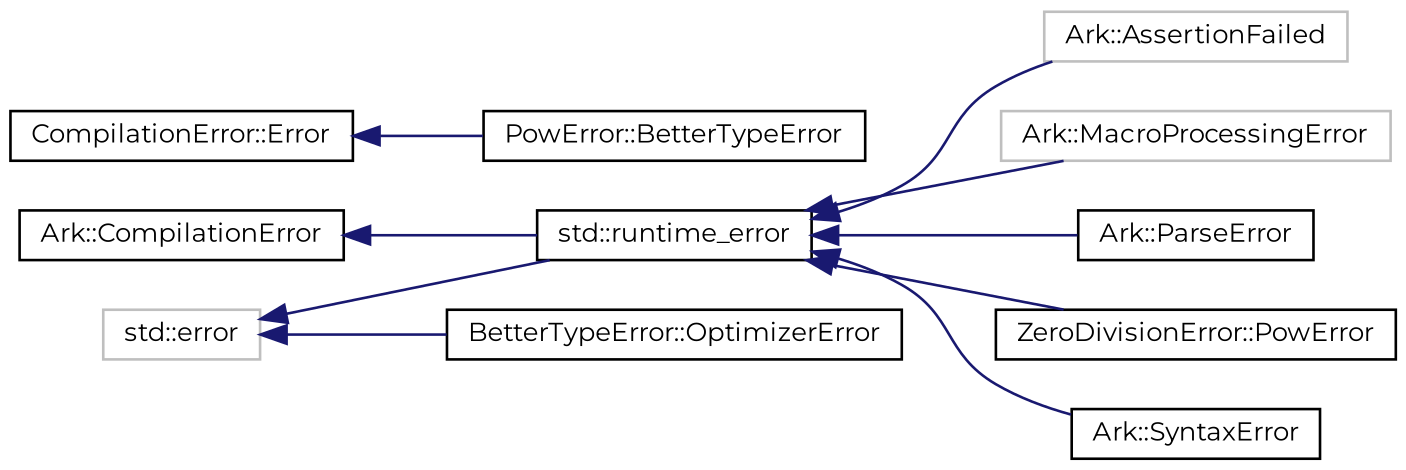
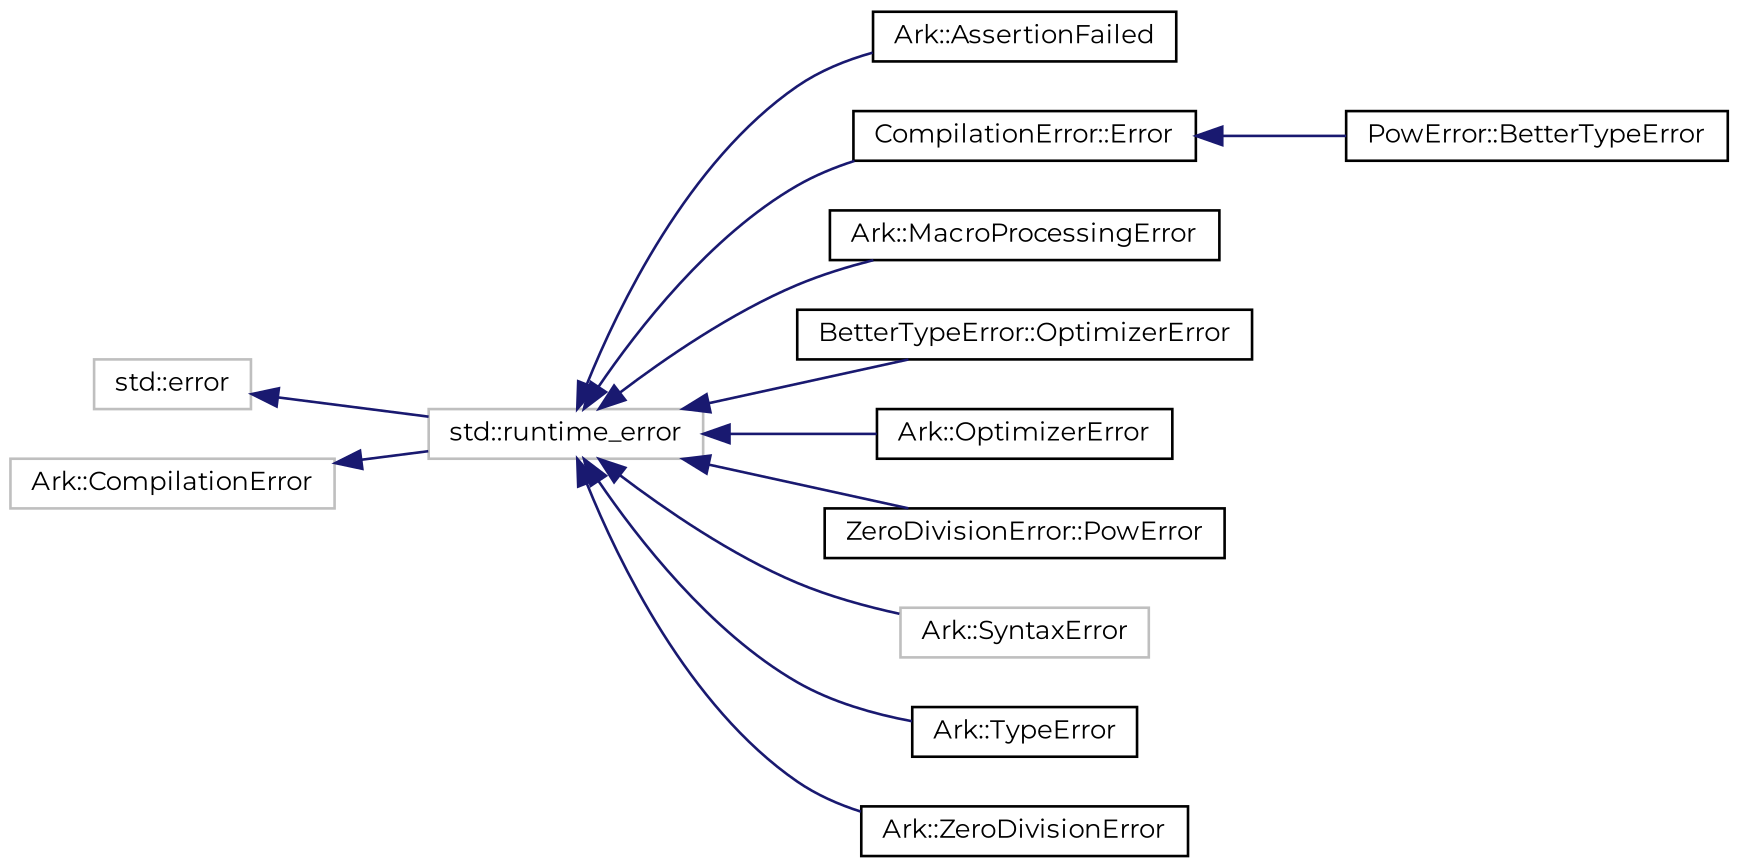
(1196, 37) -> (1025, 37)
(1196, 136) -> (1025, 235)
(182, 235) -> (173, 484)
(674, 235) -> (566, 434)
(1196, 235) -> (1025, 434)
none -> (709, 254)
(367, 335) -> (809, 381)
(1196, 434) -> (1025, 633)
none -> (1025, 732)
none -> (1025, 831)
